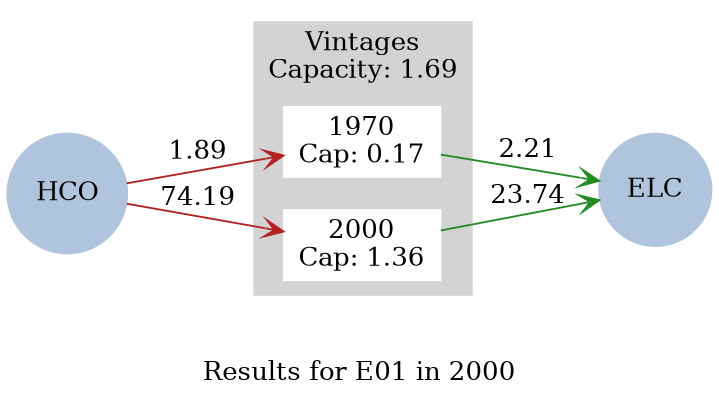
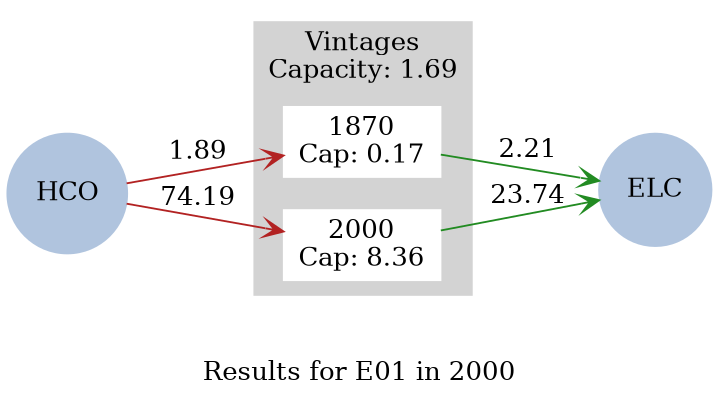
(362, 142) -> (362, 142)
(362, 245) -> (362, 245)
